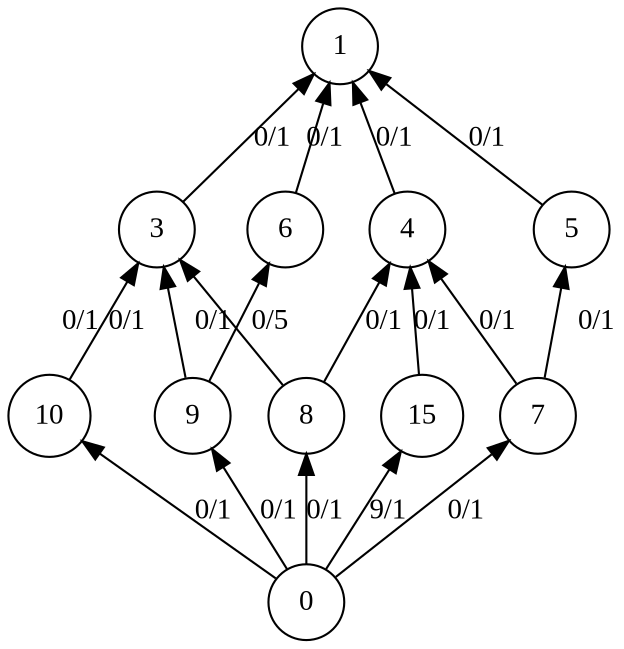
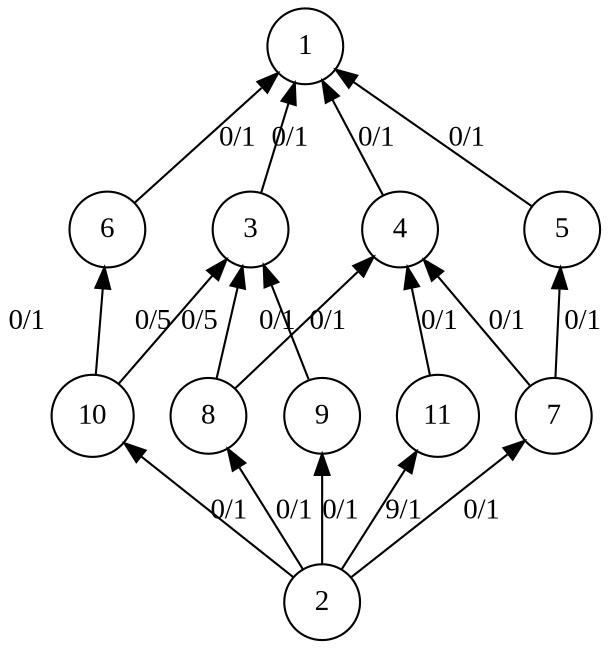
(81, 321) -> (154, 321)
(229, 342) -> (99, 331)
(422, 416) -> (438, 416)
(306, 602) -> (322, 602)
